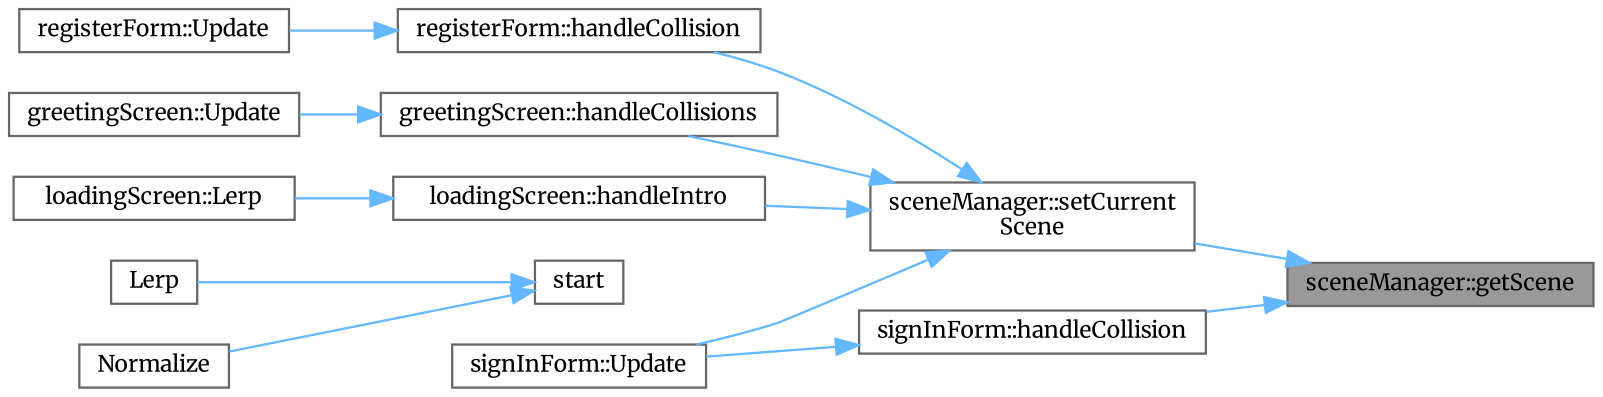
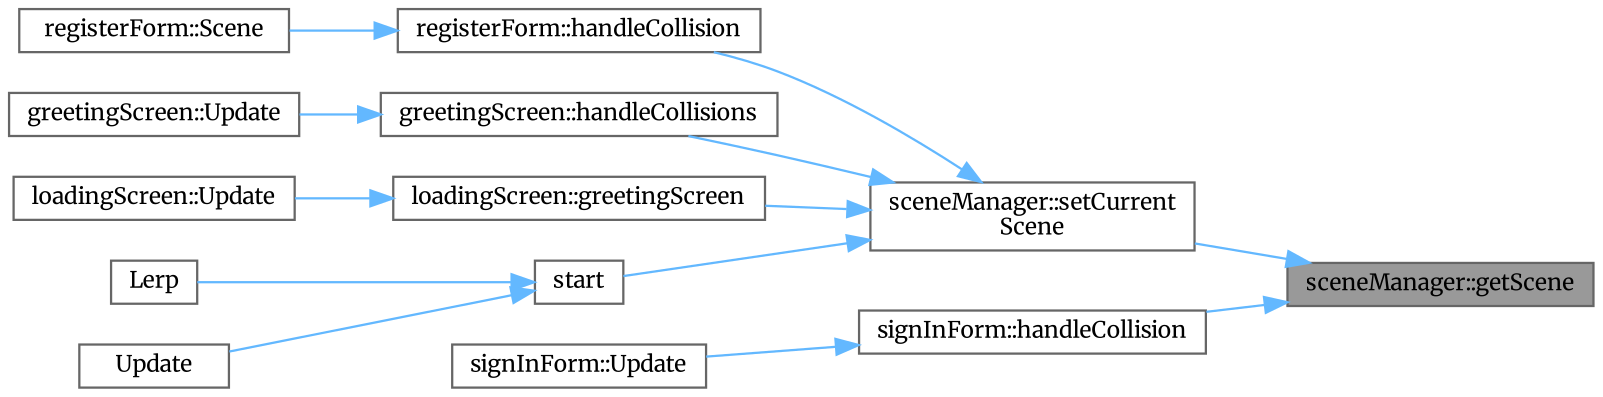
(154, 31) -> (154, 31)
(154, 198) -> (154, 198)
(579, 198) -> (579, 198)
(814, 308) -> (735, 260)
(154, 366) -> (154, 366)
